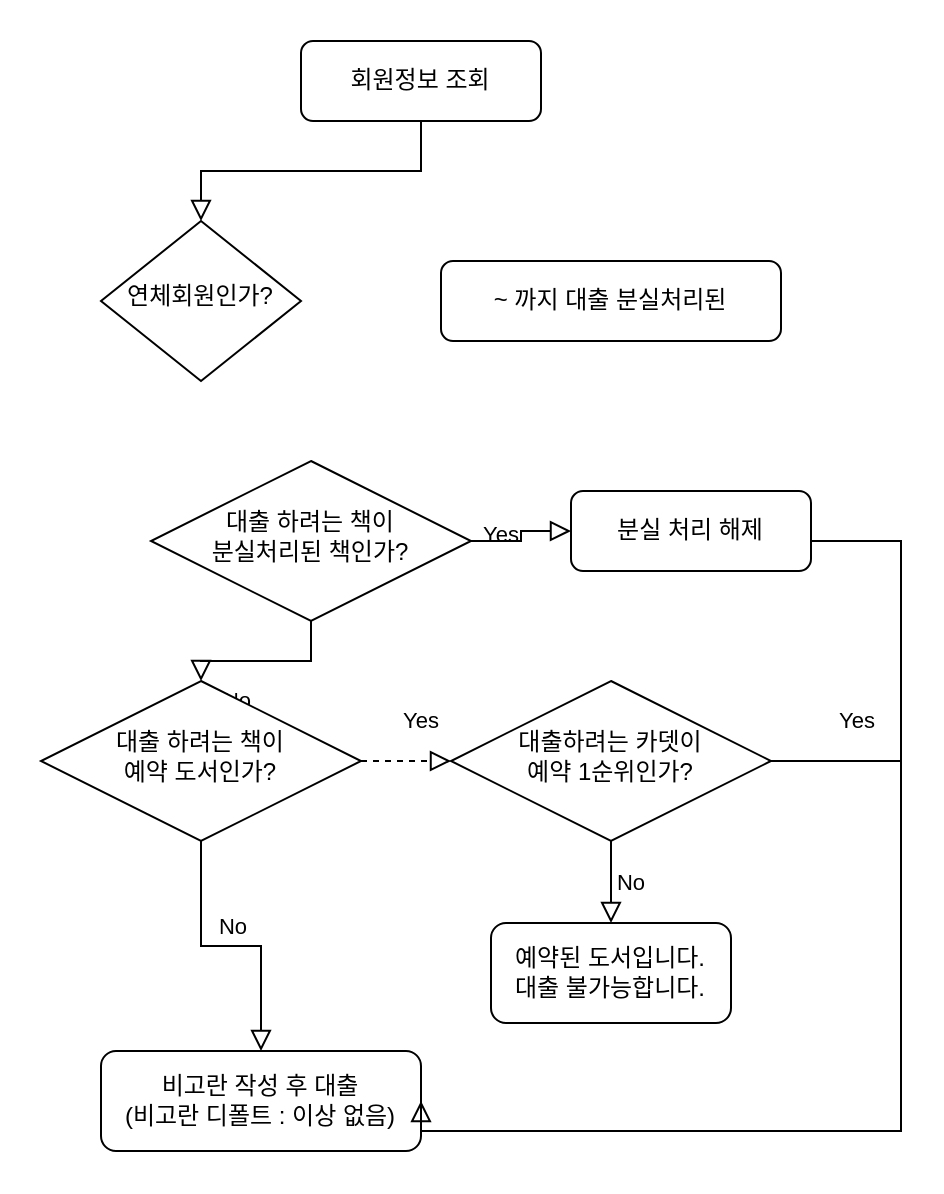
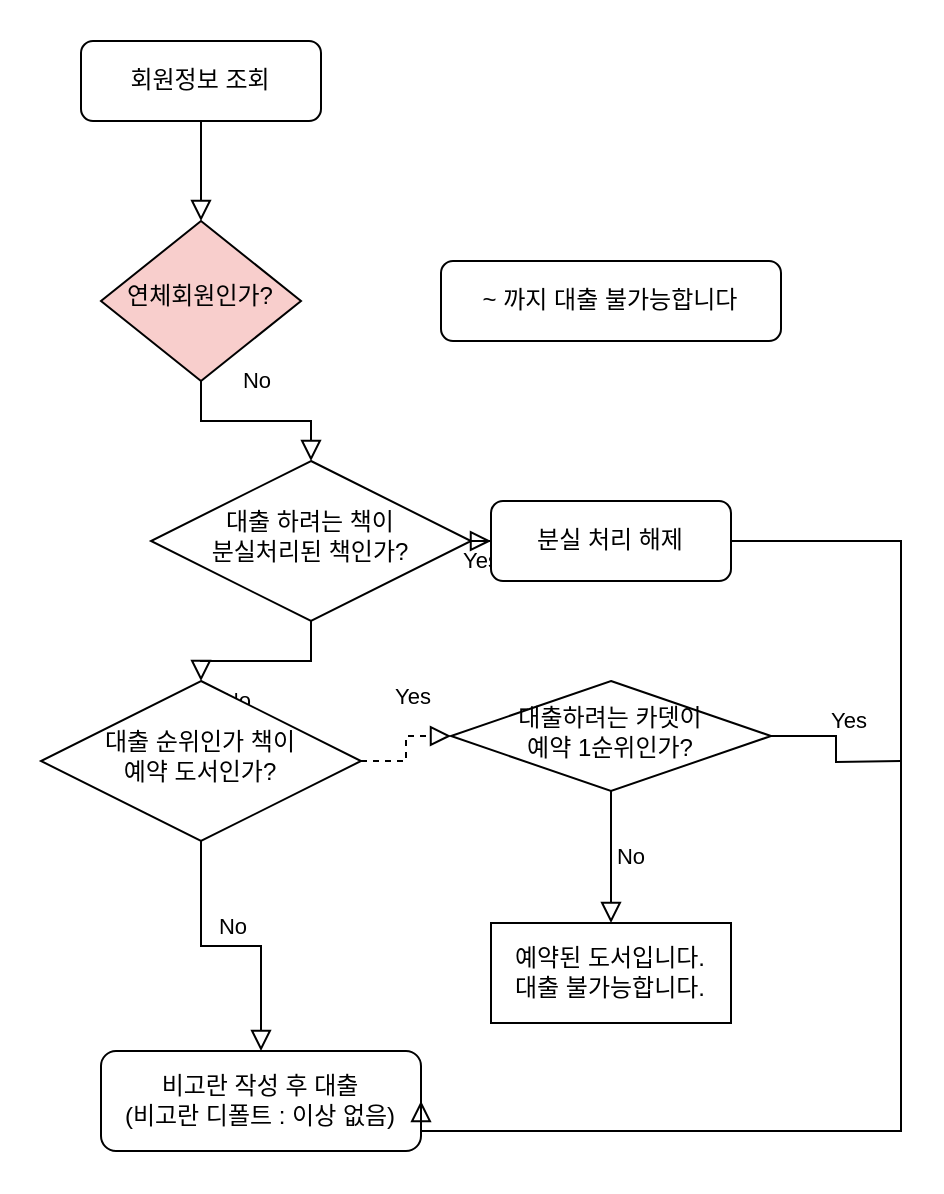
(421, 81) -> (201, 81)
(201, 301) -> (201, 301)
(611, 301) -> (611, 301)
none -> (245, 421)
(691, 531) -> (611, 541)
(201, 757) -> (201, 757)
(611, 761) -> (611, 736)
(611, 973) -> (611, 973)
